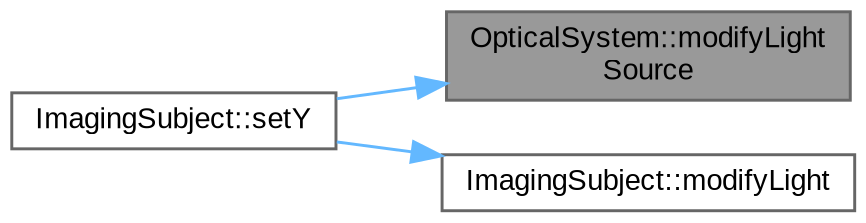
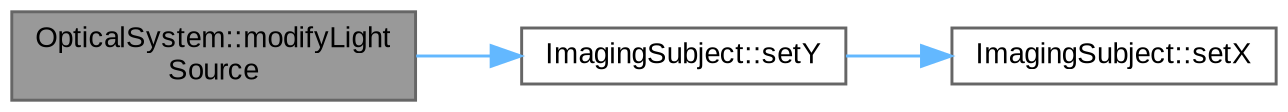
(377, 93) -> (454, 56)
(648, 183) -> (1114, 56)
